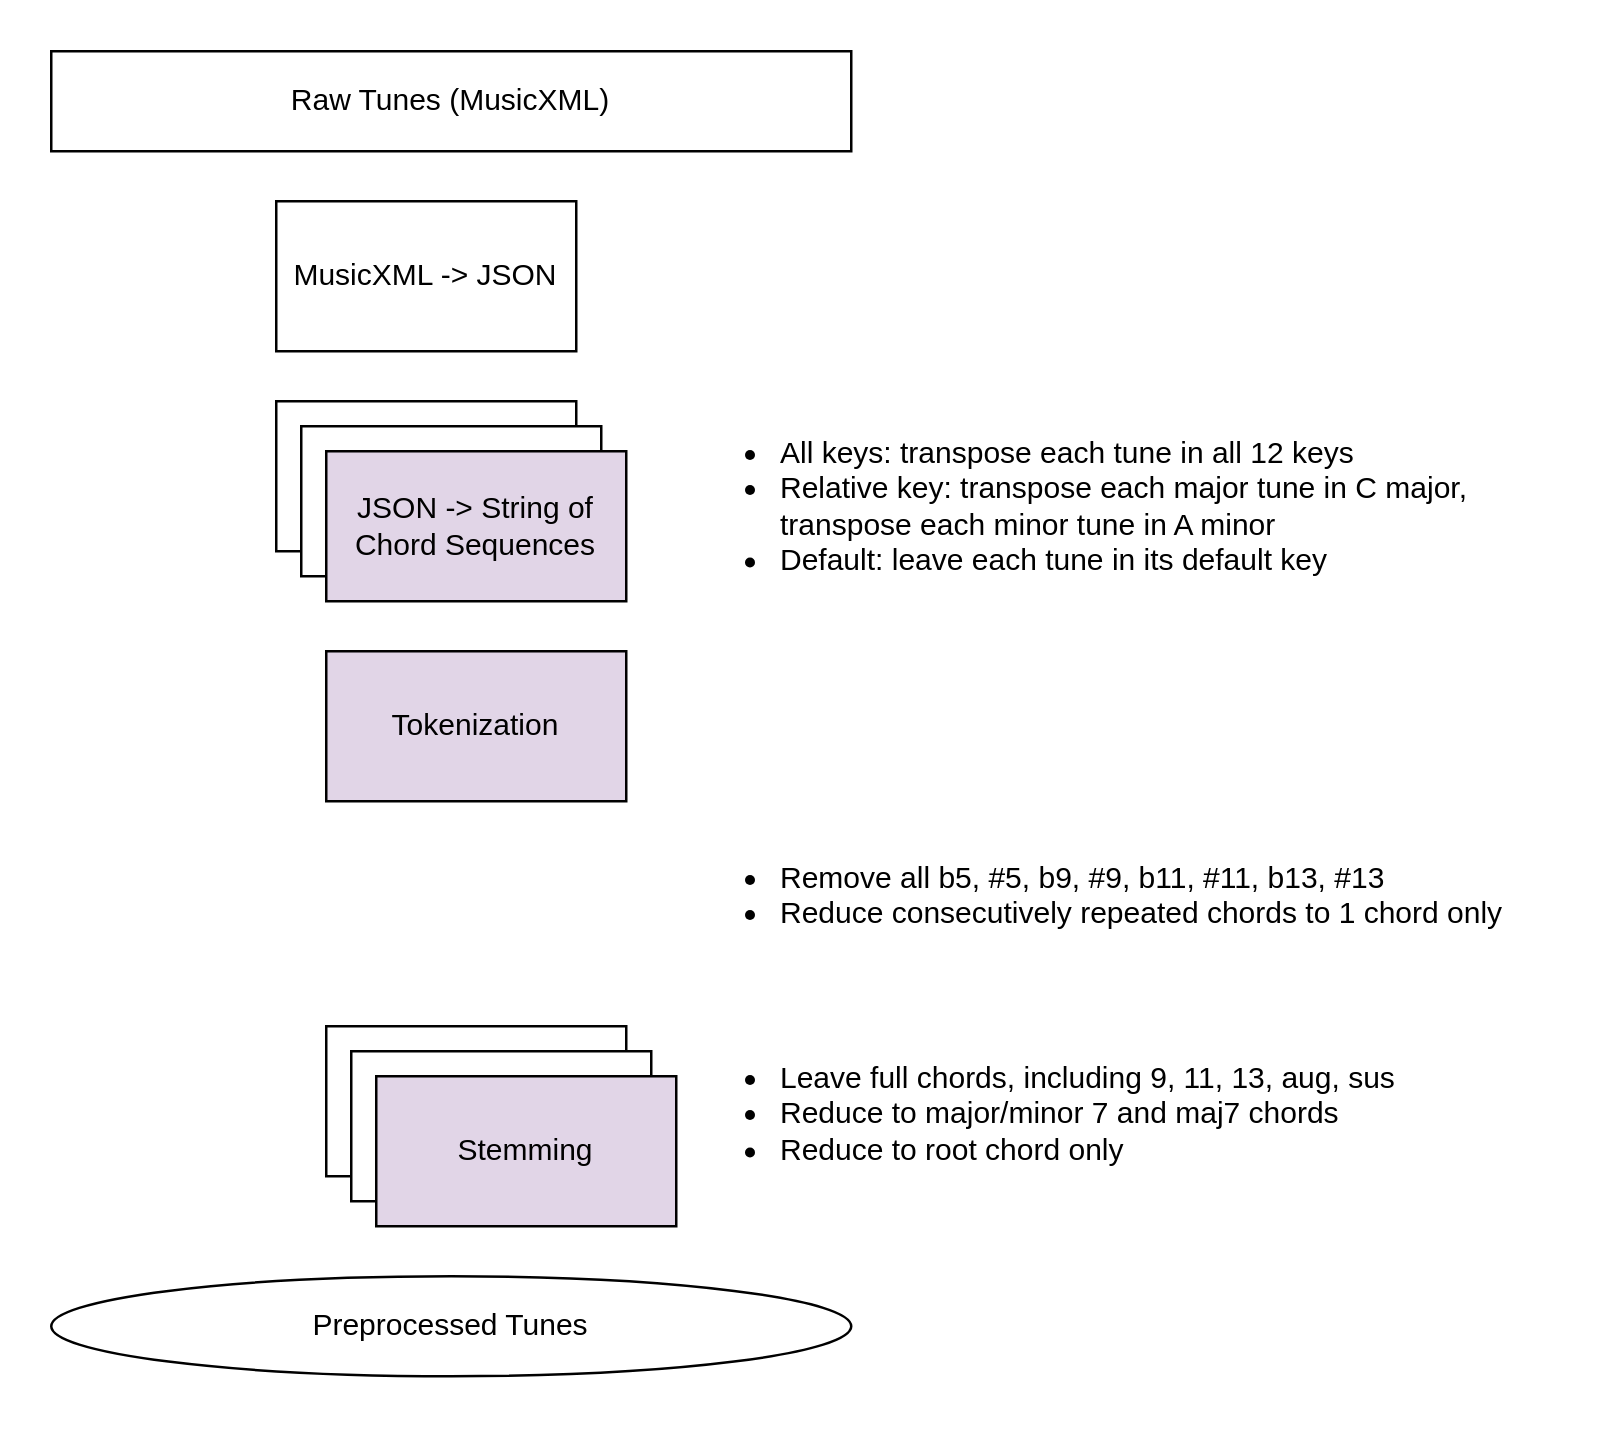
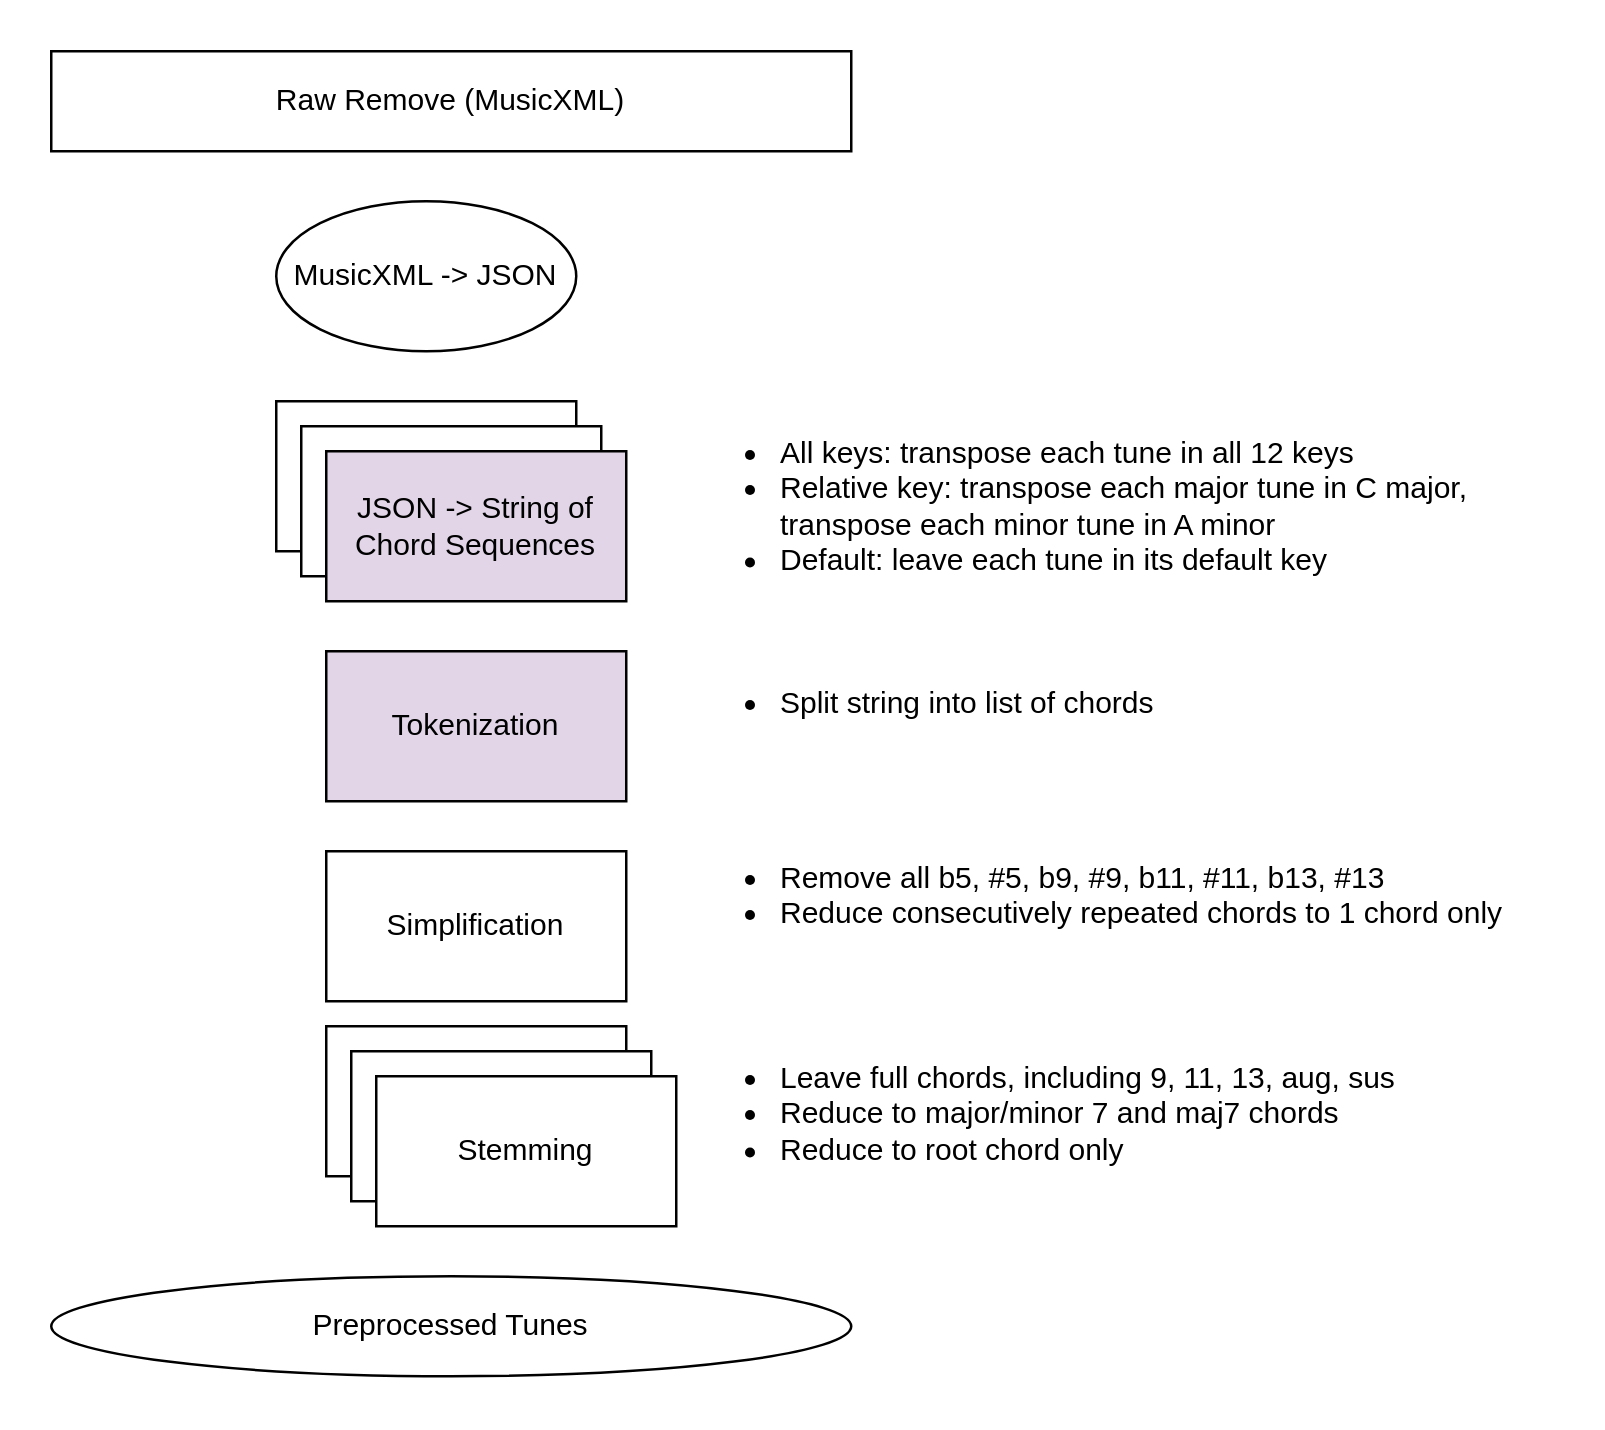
(451, 101) -> (451, 101)
(426, 276) -> (426, 276)
none -> (1114, 720)
none -> (476, 926)
(526, 1151) -> (526, 1151)
